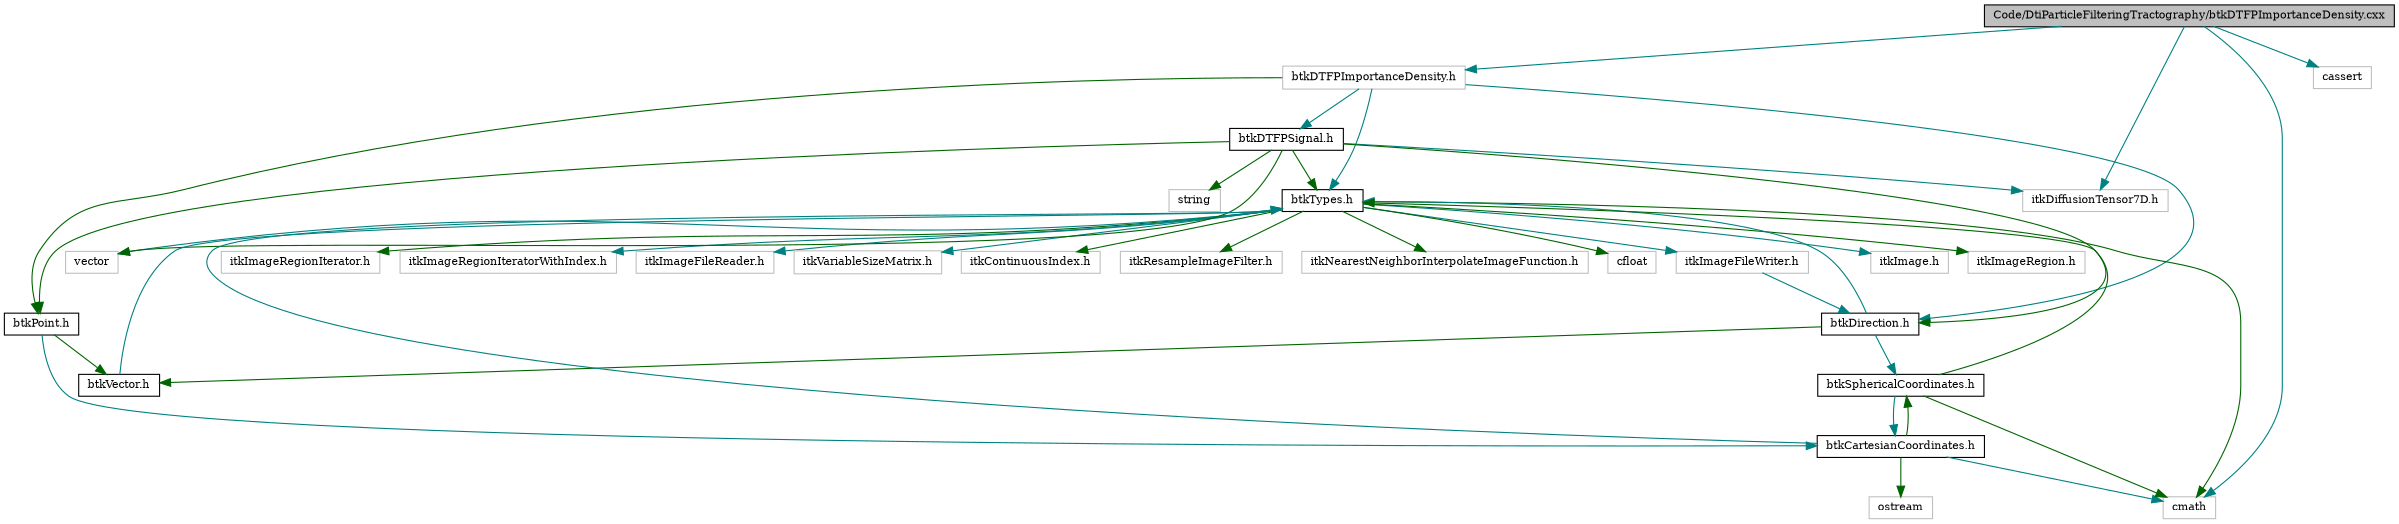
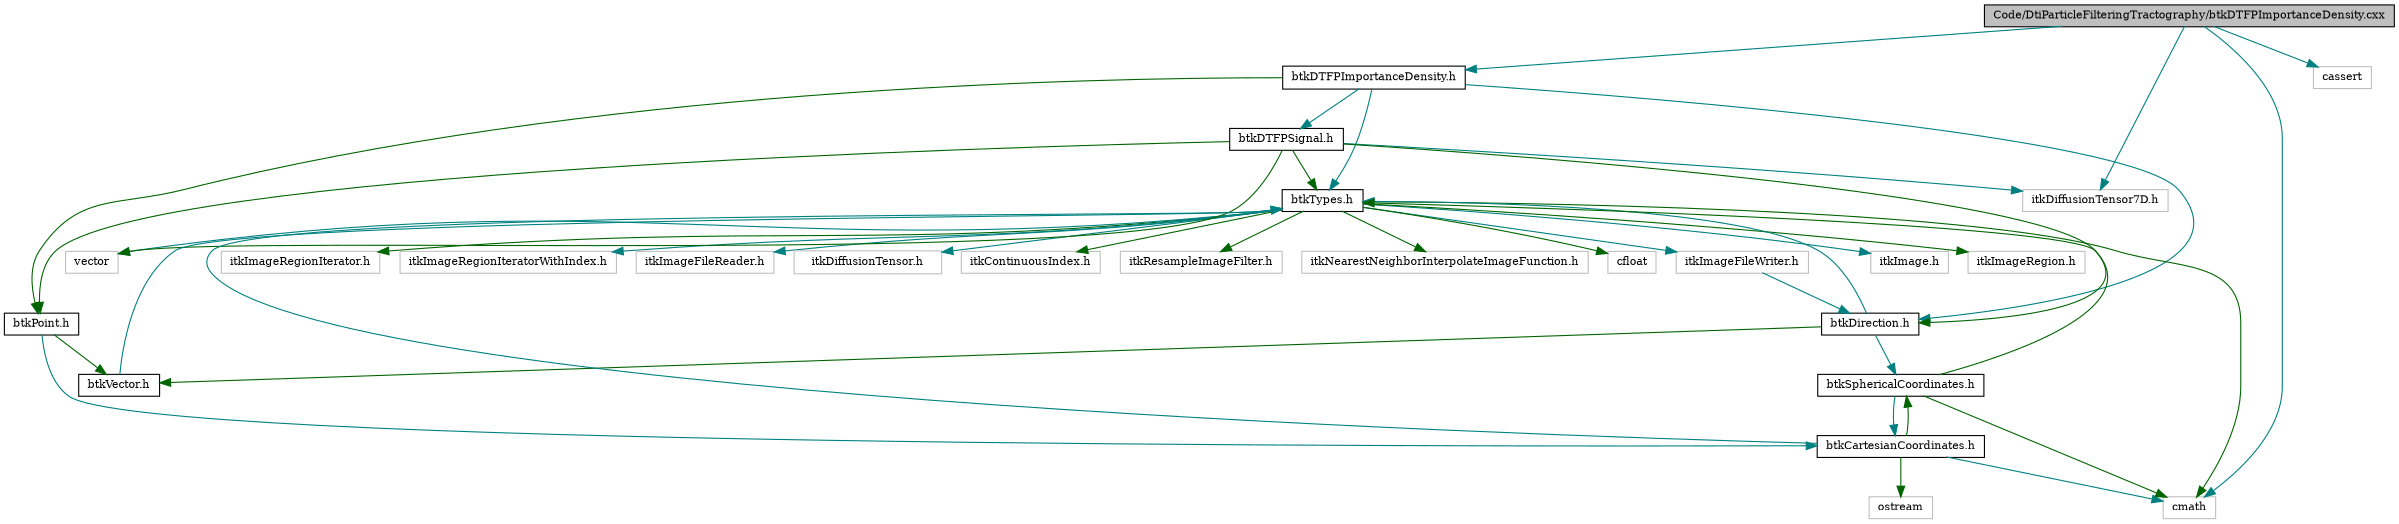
(1374, 78) -> (1374, 78)
(1195, 201) -> none
(868, 262) -> (868, 262)
